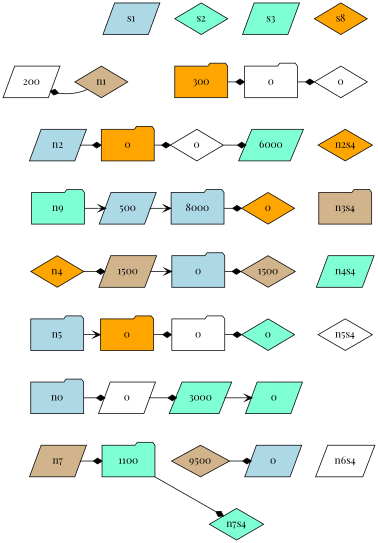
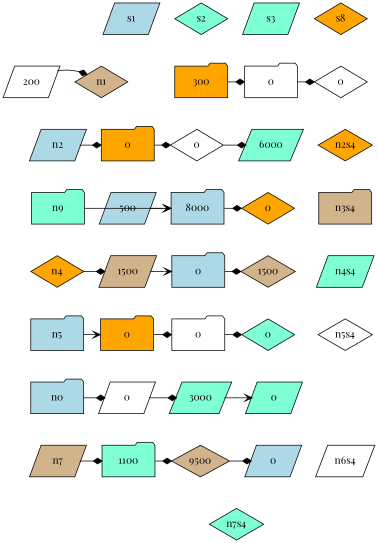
(73, 93) -> (68, 70)
(91, 208) -> (124, 208)
(185, 494) -> (159, 461)
